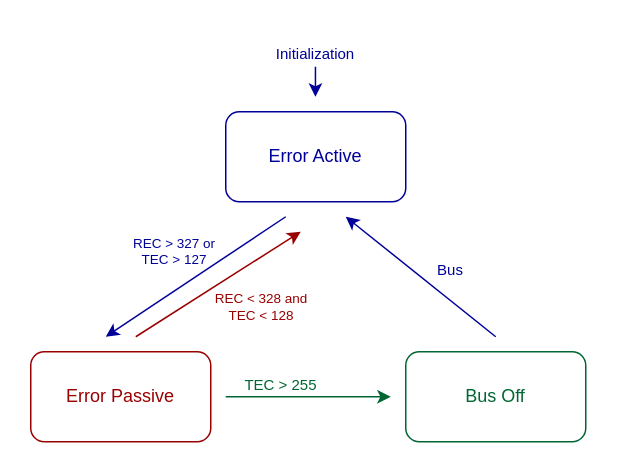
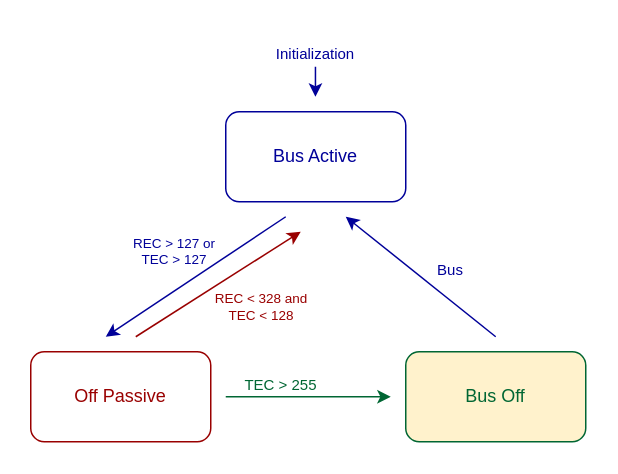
(316, 157) -> (316, 157)
(175, 251) -> (175, 251)
(121, 397) -> (121, 397)
(496, 397) -> (496, 397)
